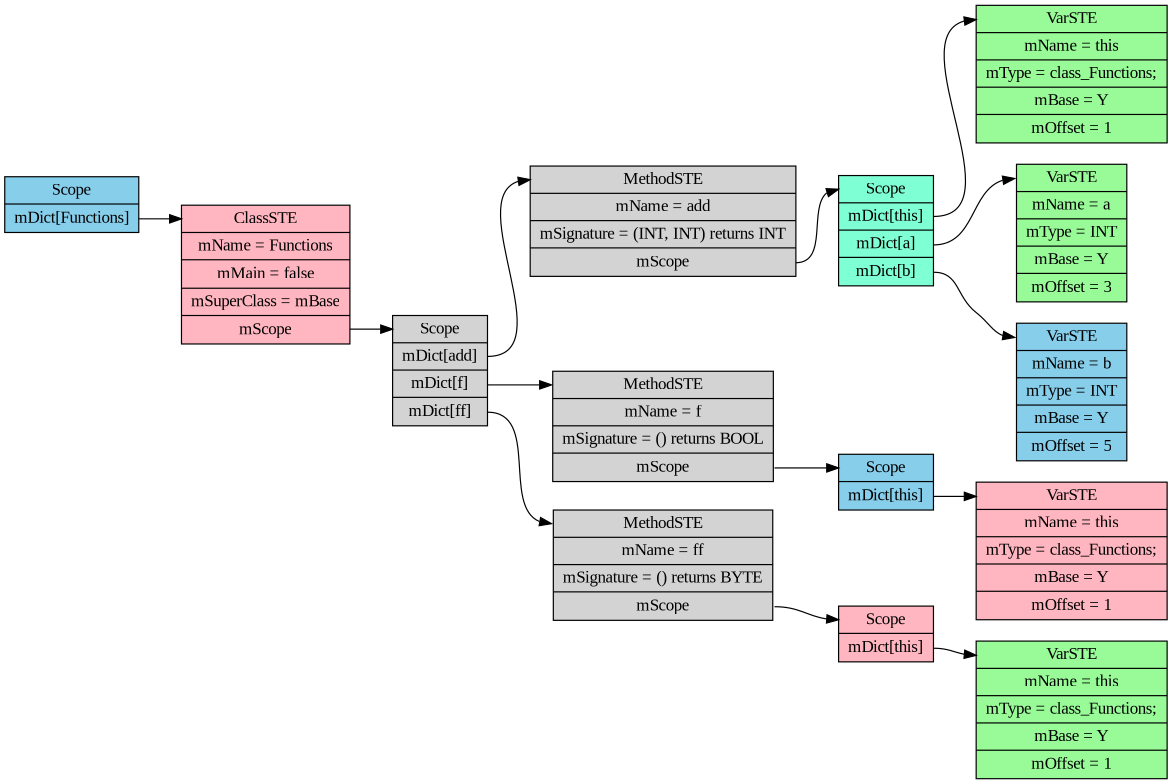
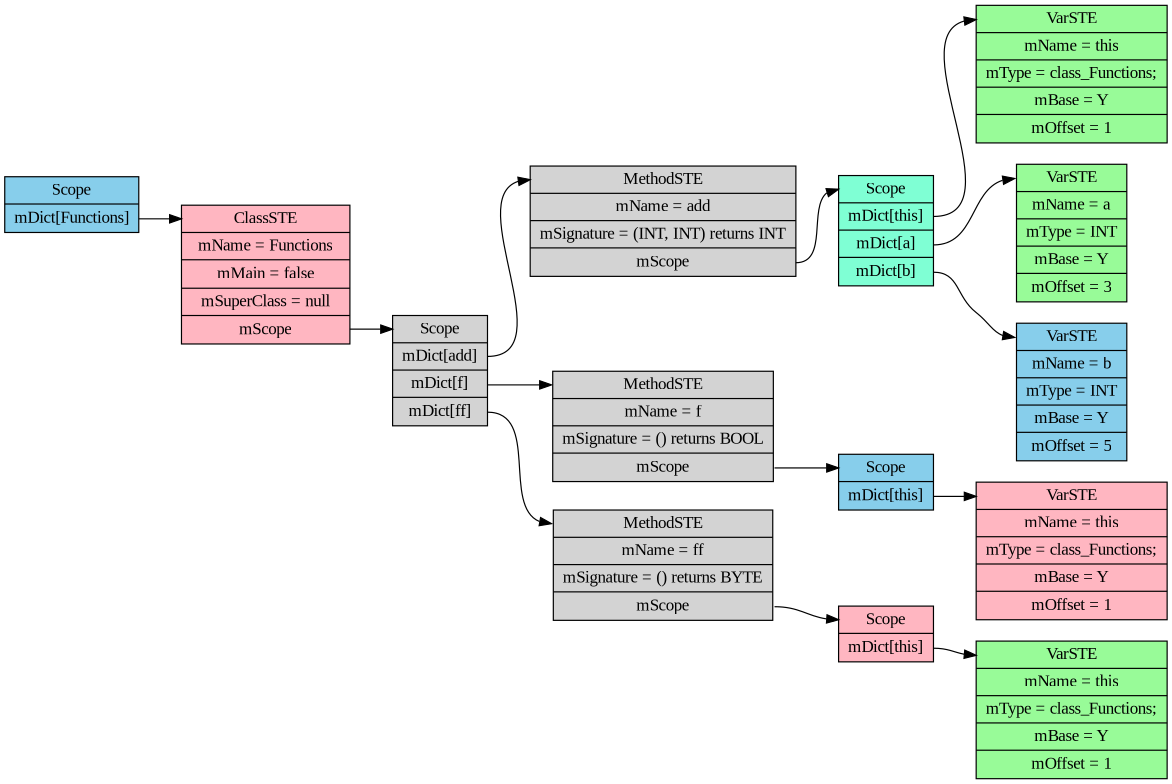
(266, 301) -> (266, 301)
